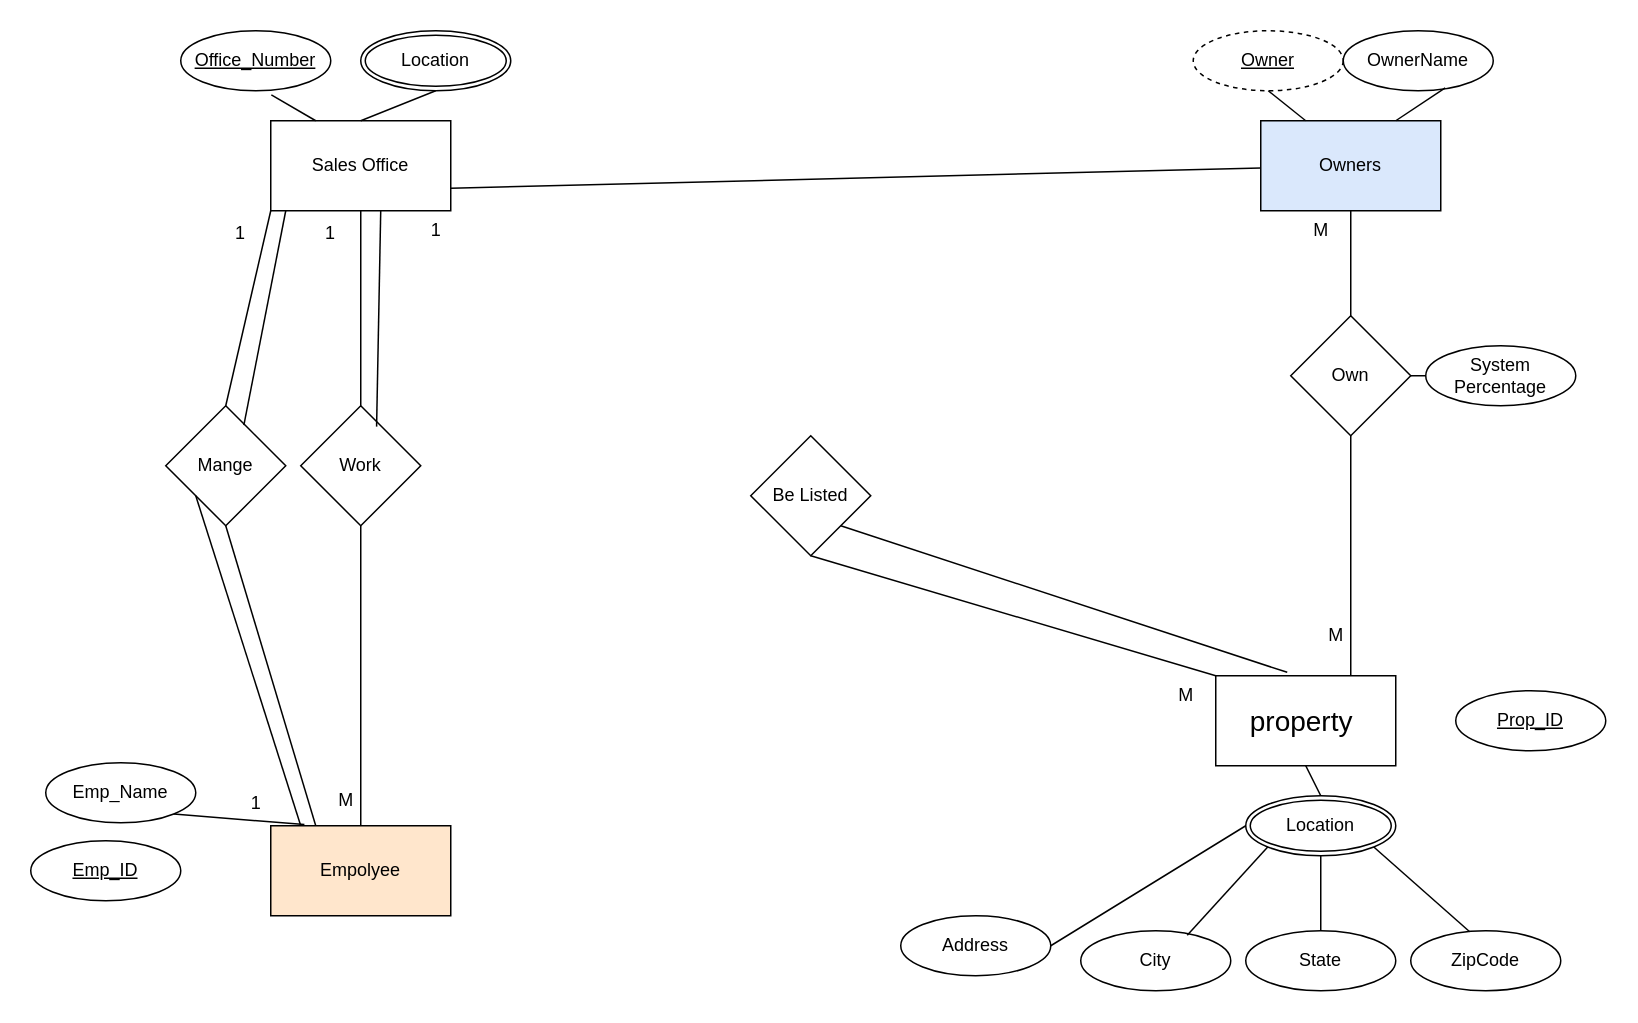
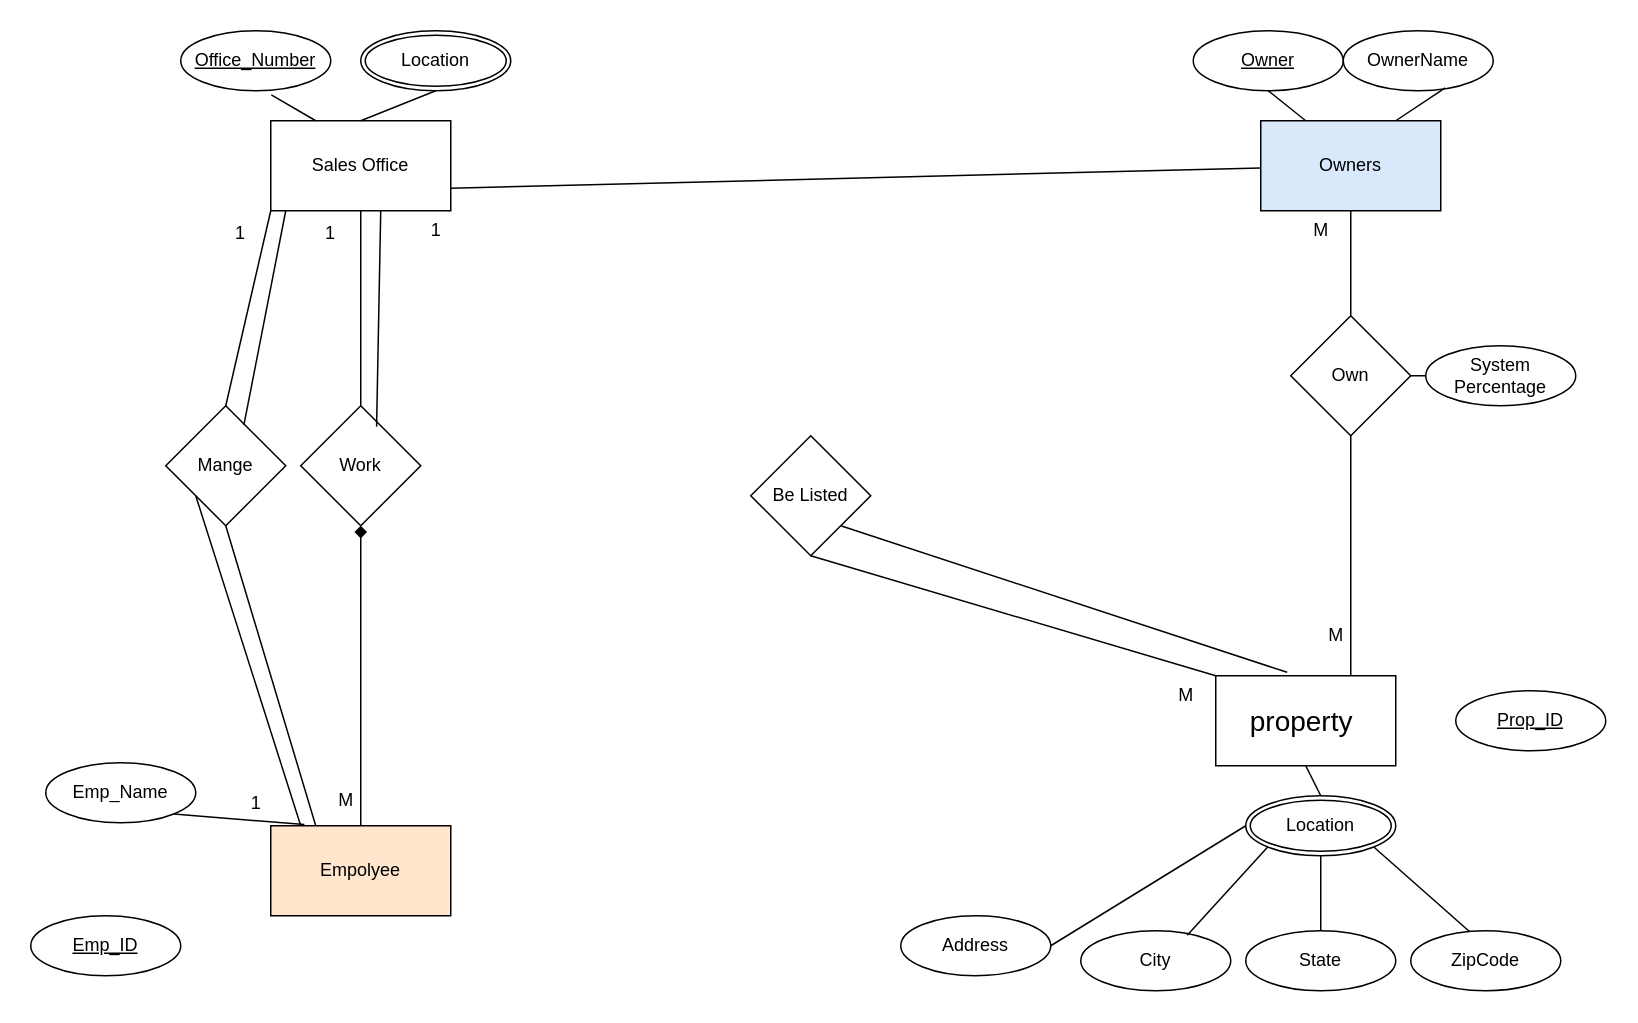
(1268, 61) -> (1268, 61)
(361, 532) -> (361, 538)
(106, 871) -> (106, 946)
